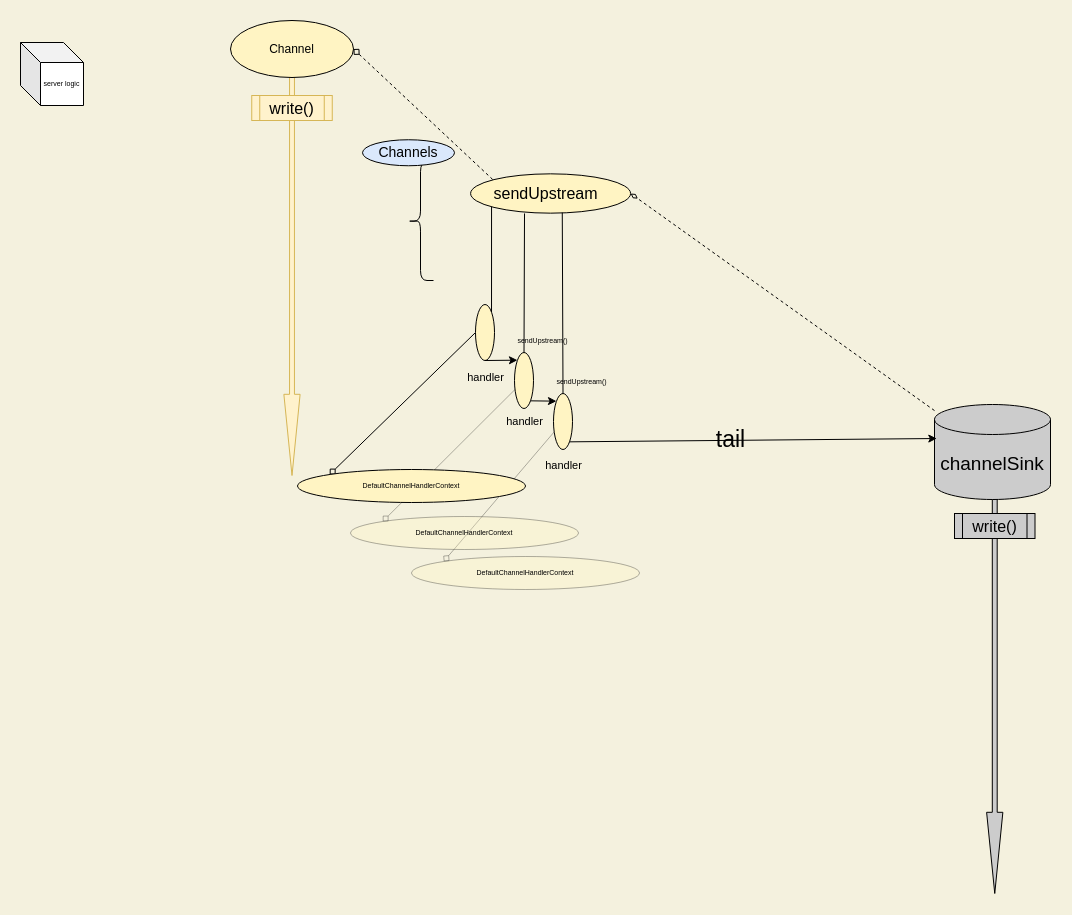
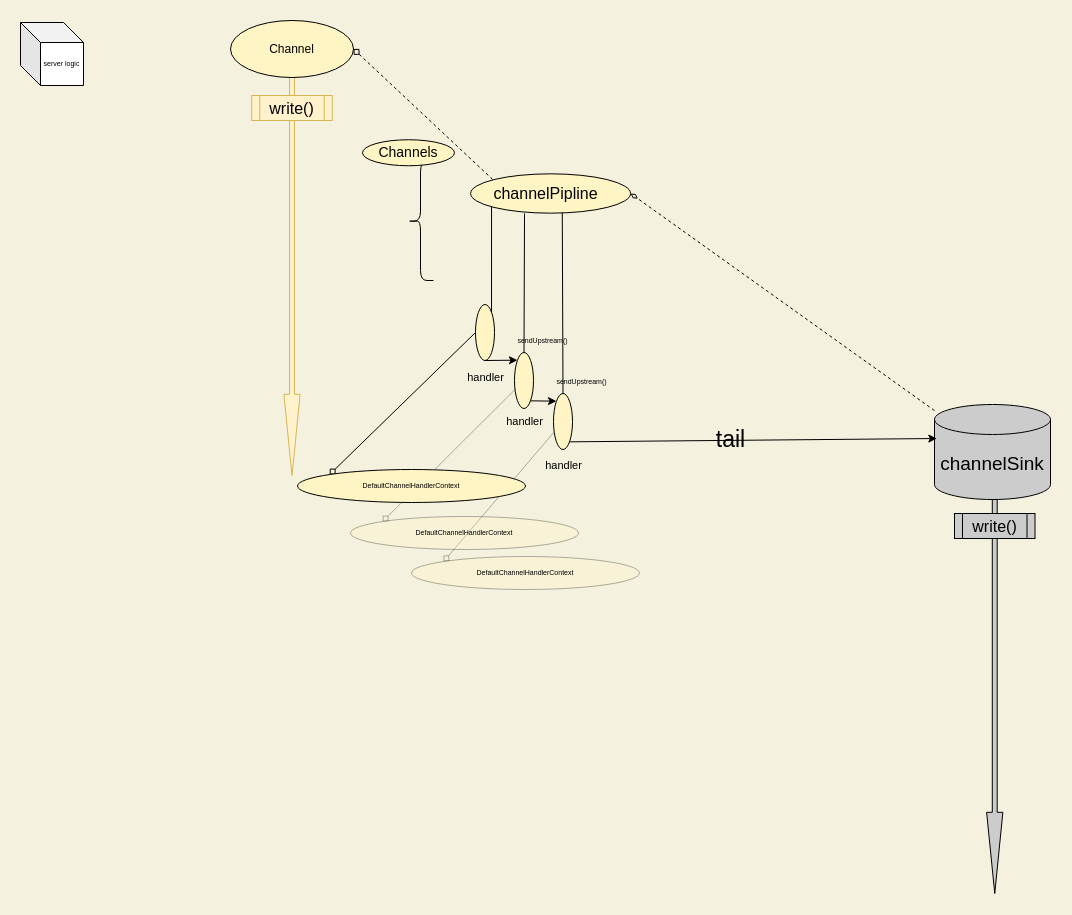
(52, 74) -> (52, 54)
(409, 153) -> (409, 153)
(546, 194) -> (546, 194)
